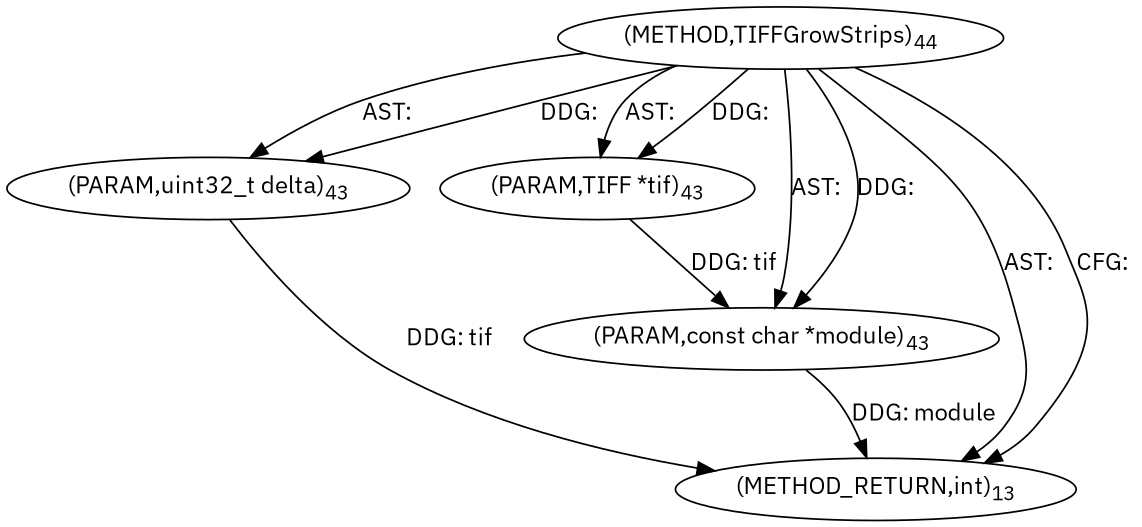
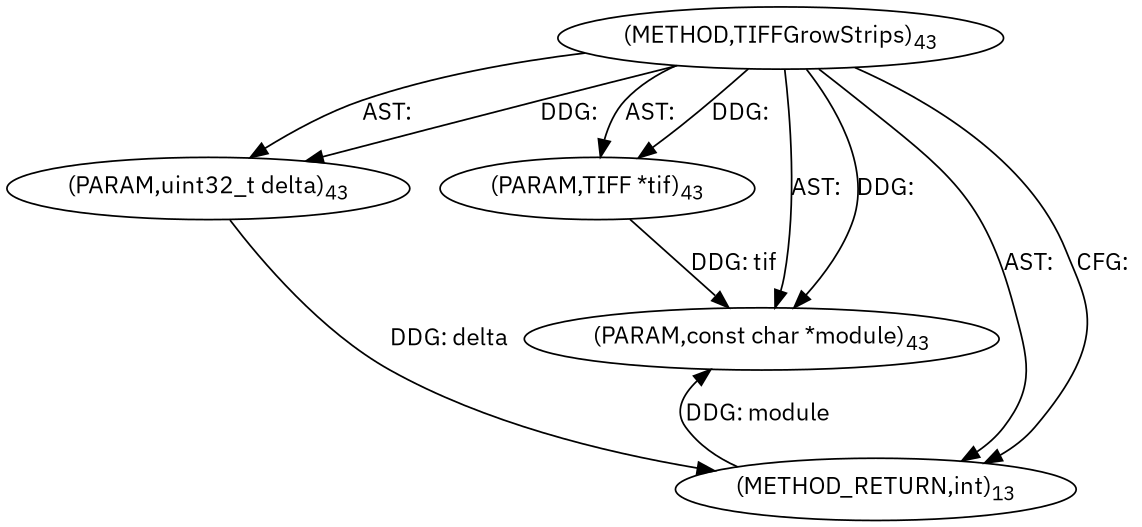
(926, 35) -> (926, 35)
(450, 339) -> (450, 339)
(838, 402) -> (690, 432)
